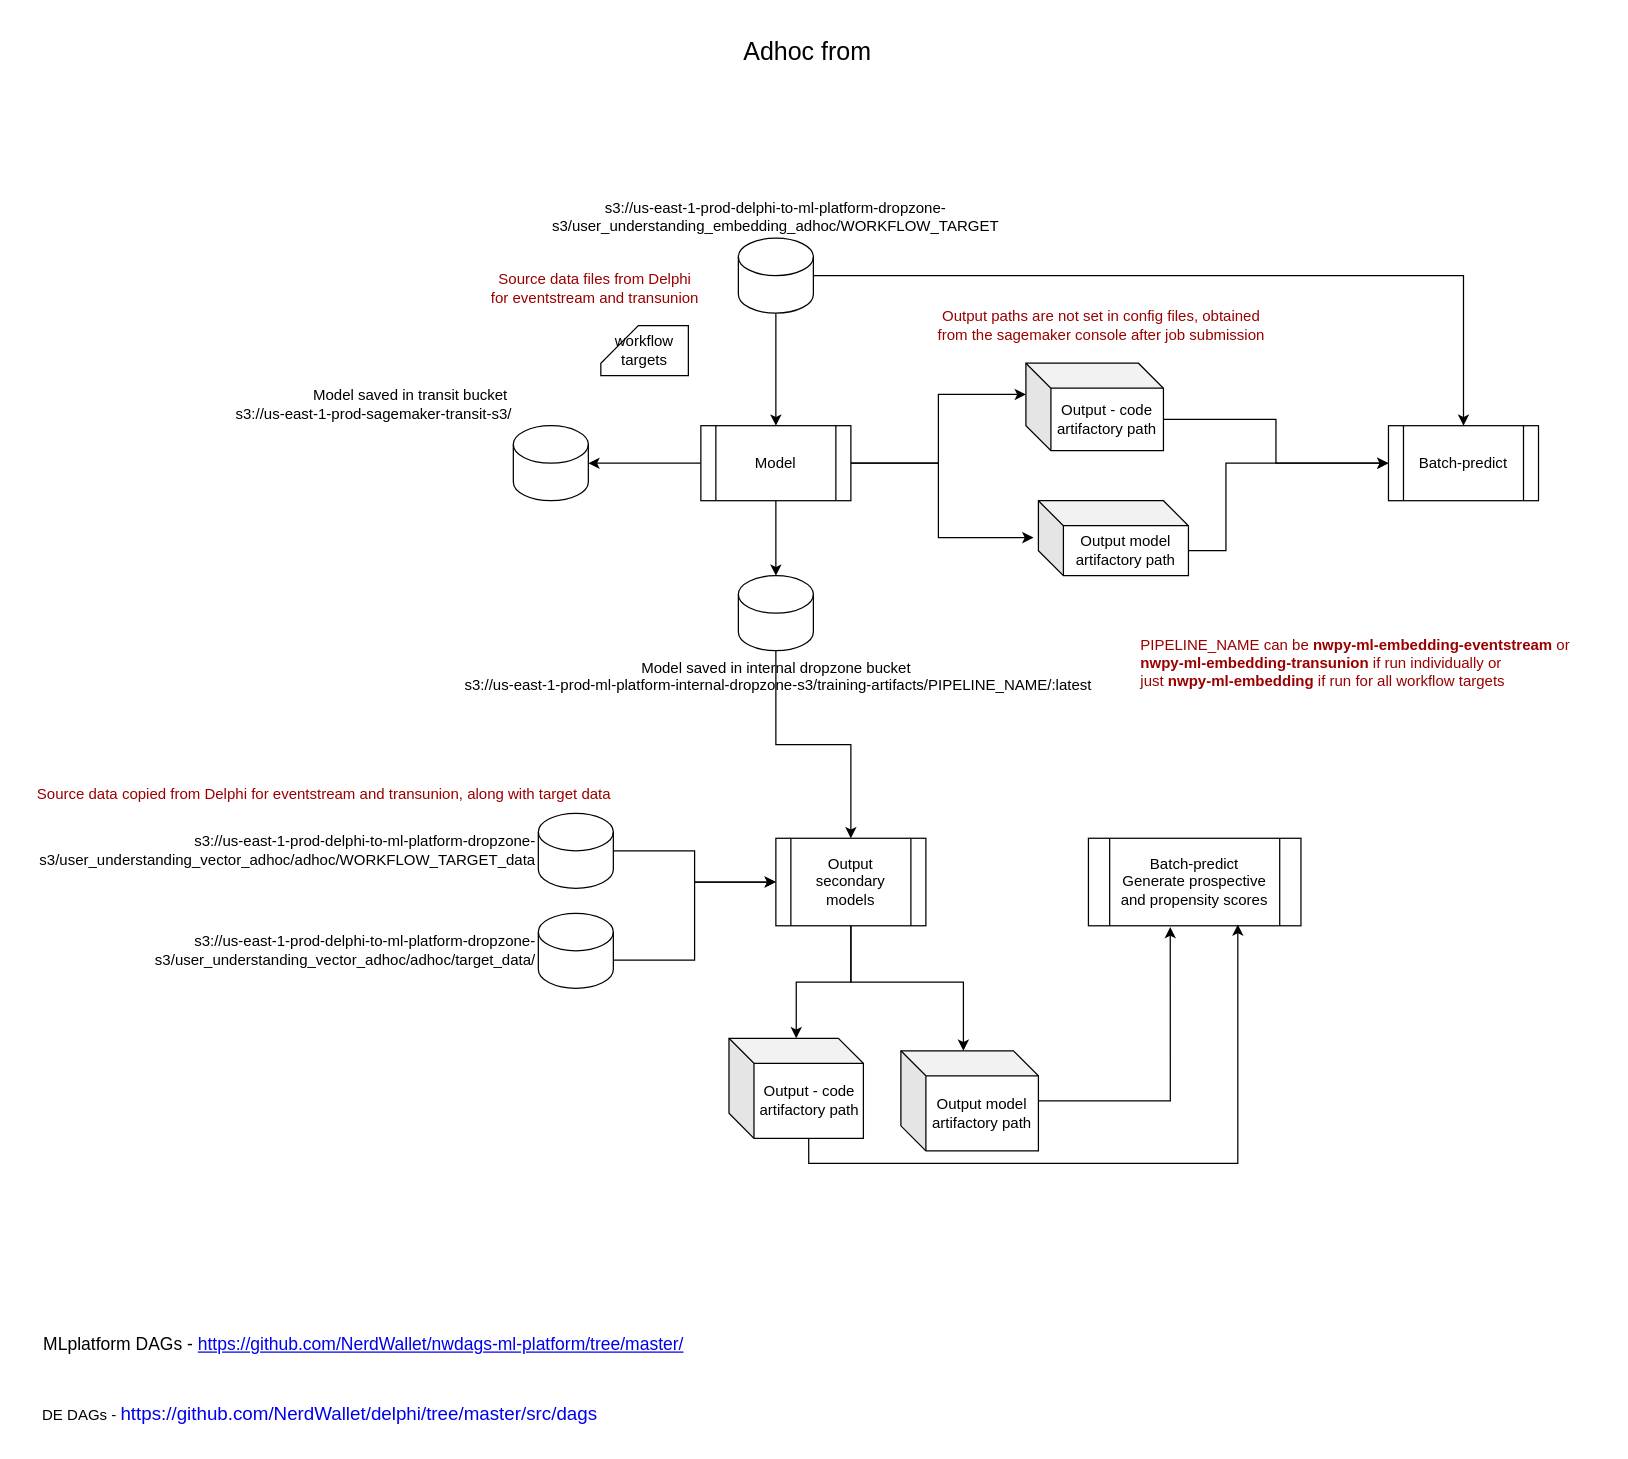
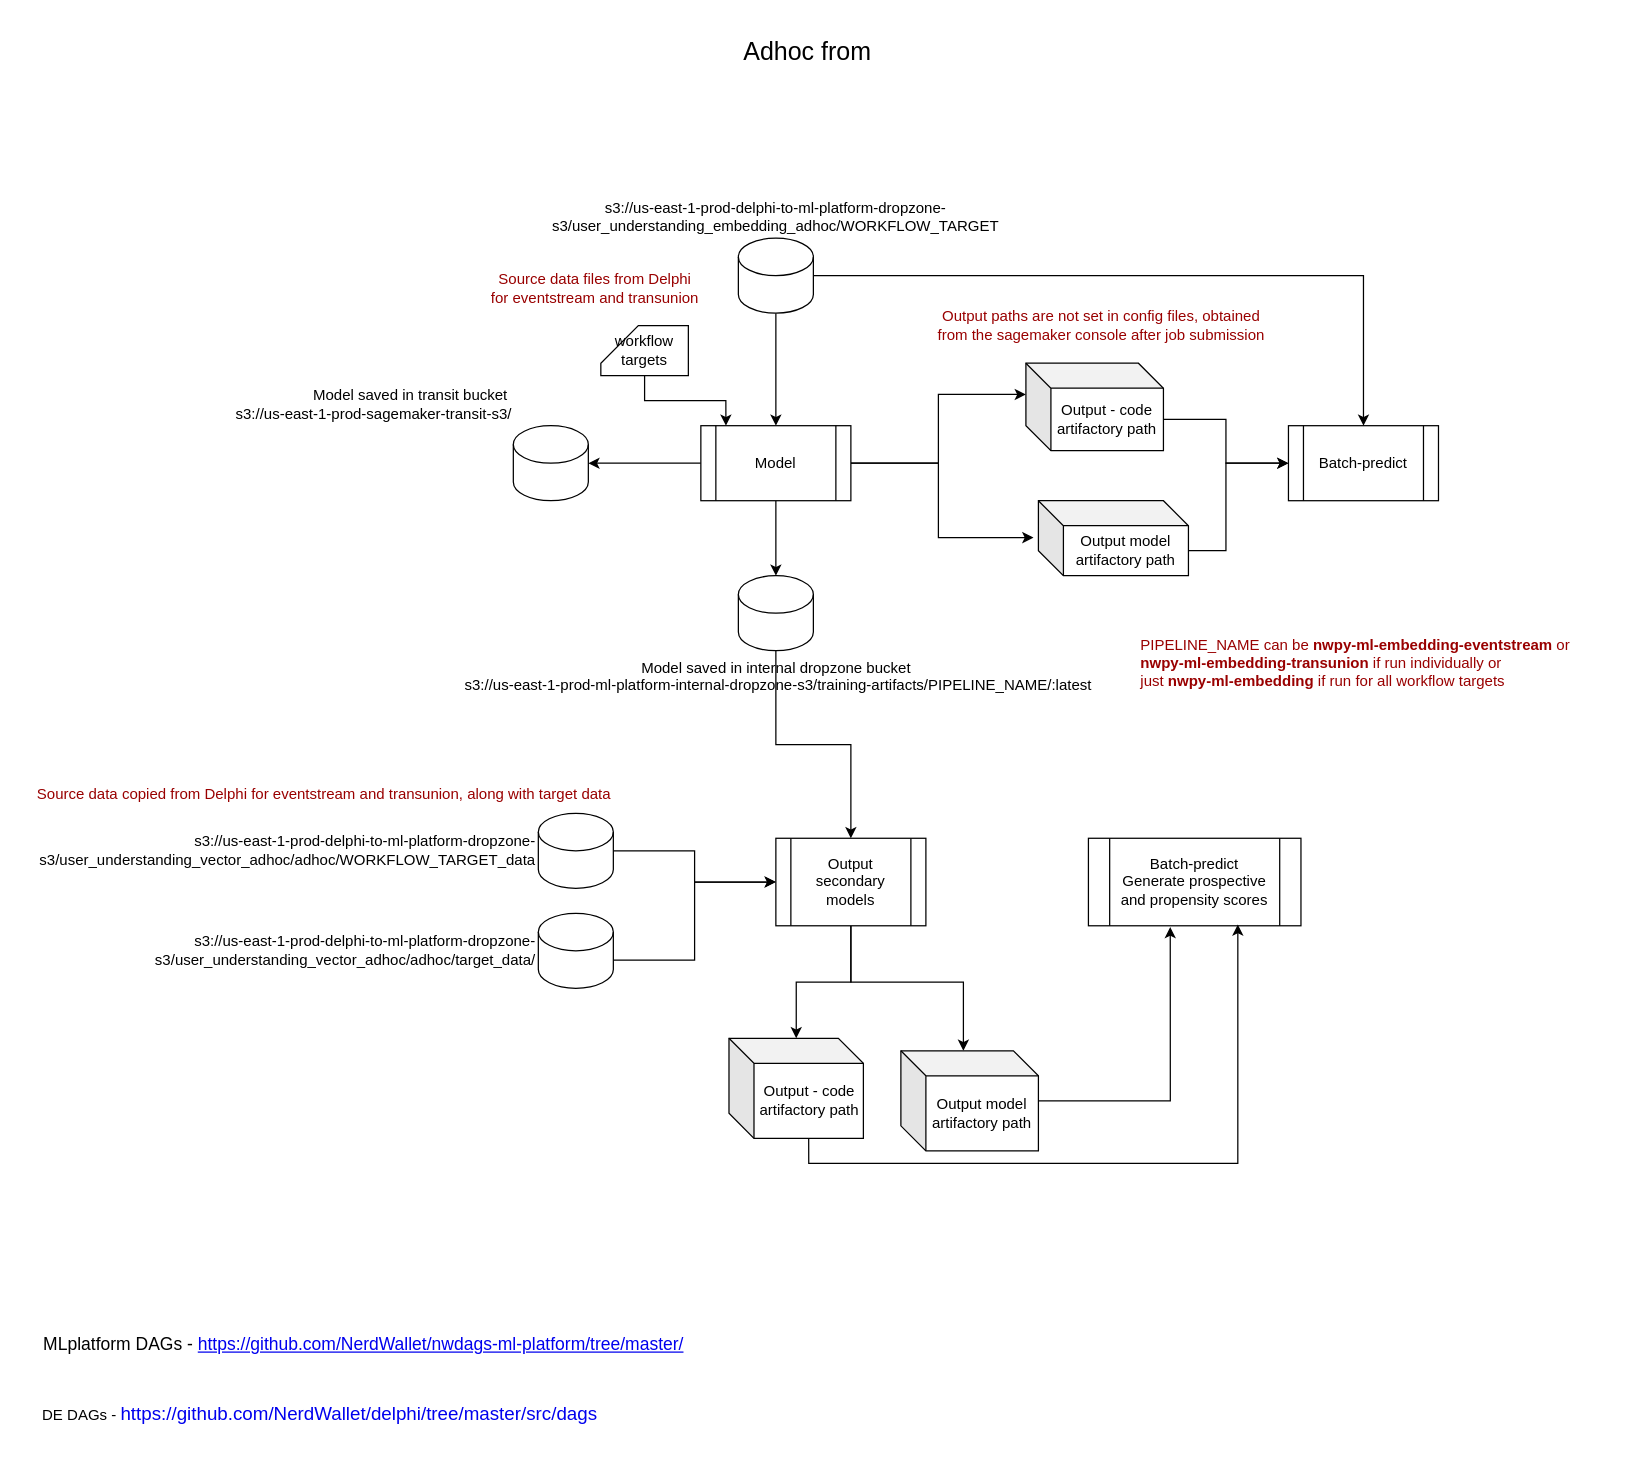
none -> (680, 401)
(1463, 463) -> (1363, 463)
